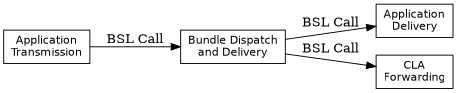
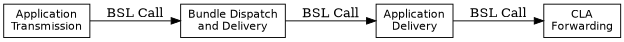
(326, 60) -> (494, 21)
